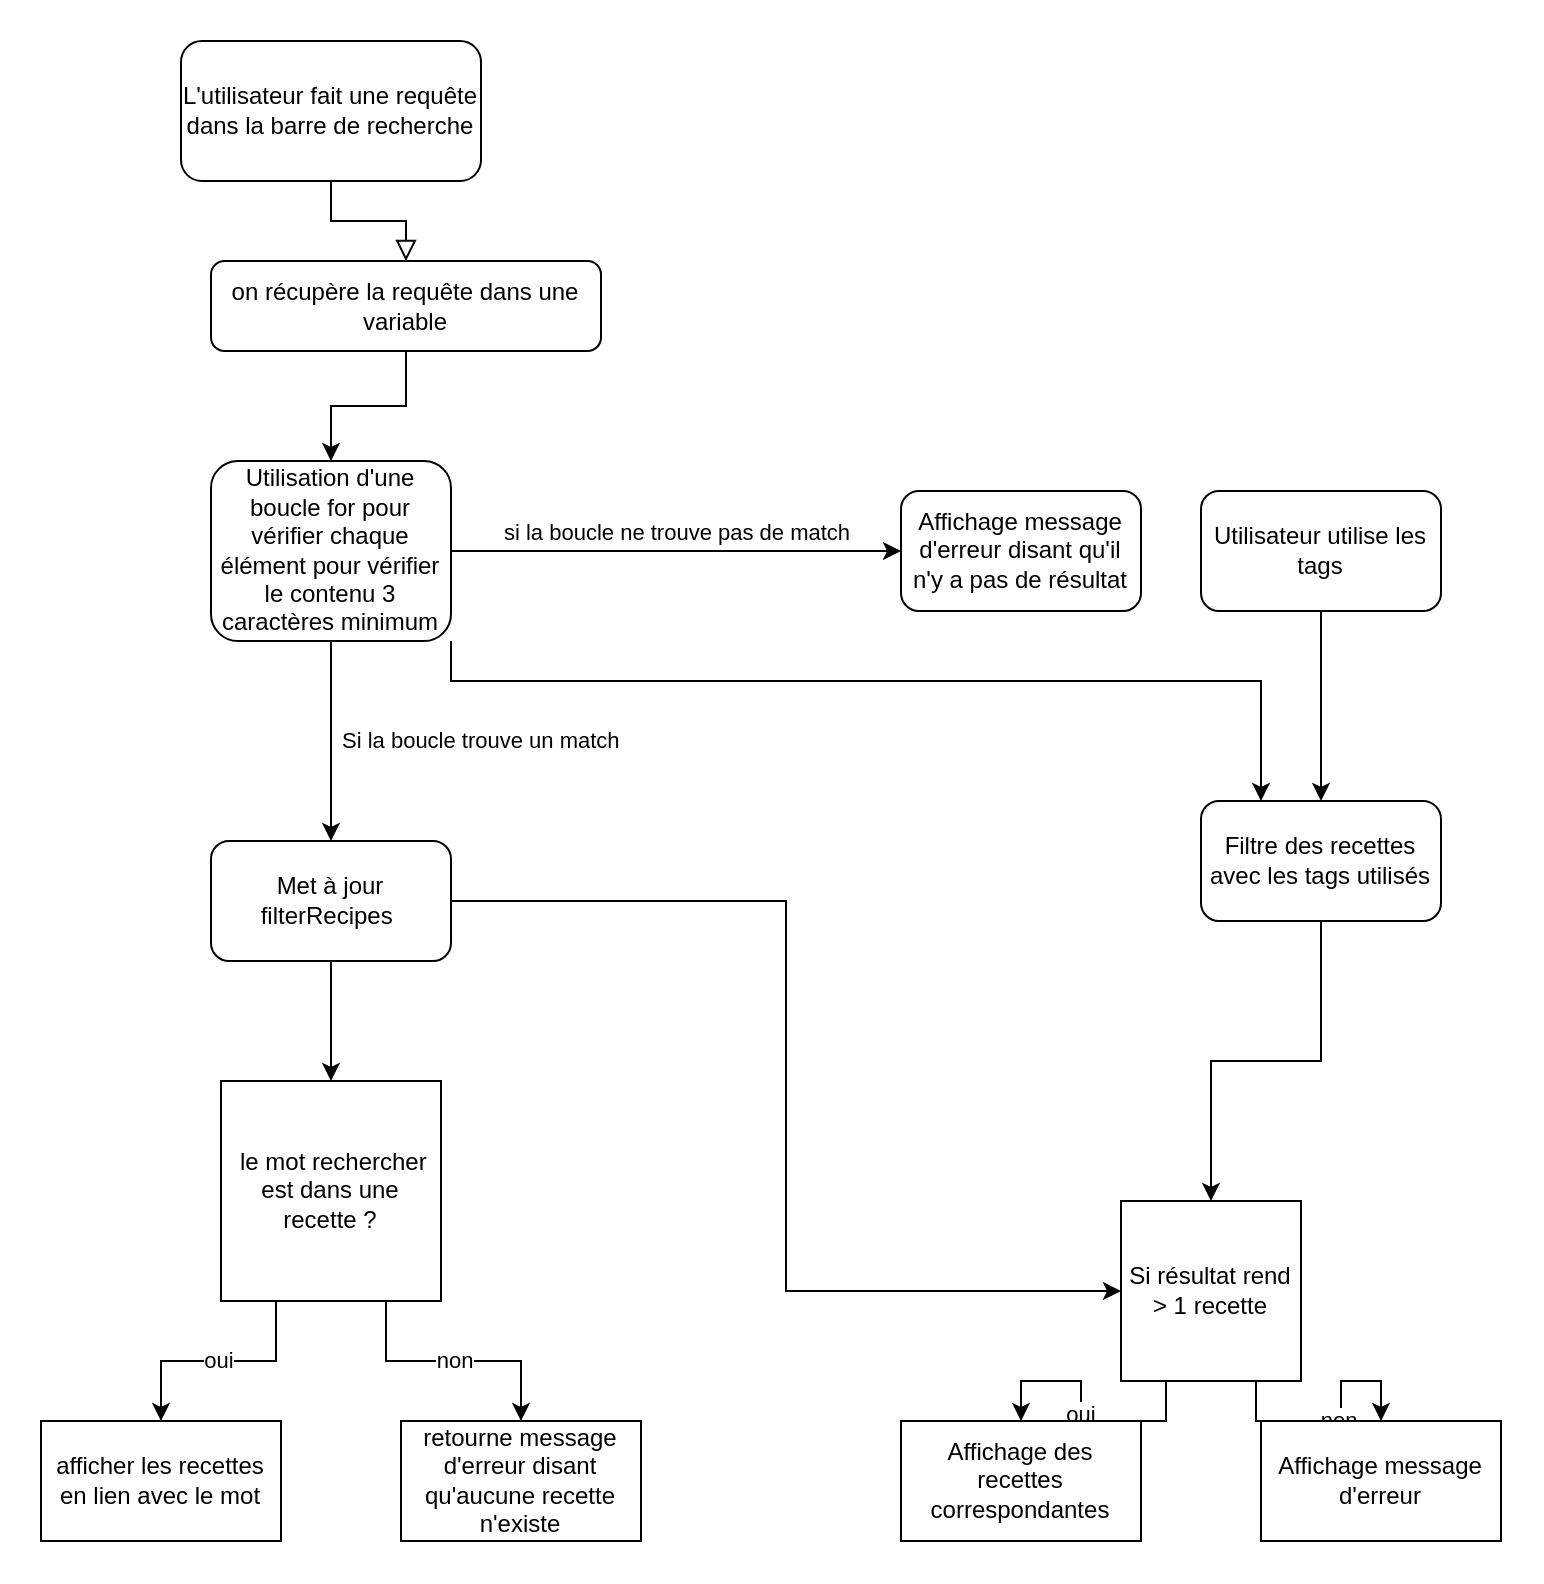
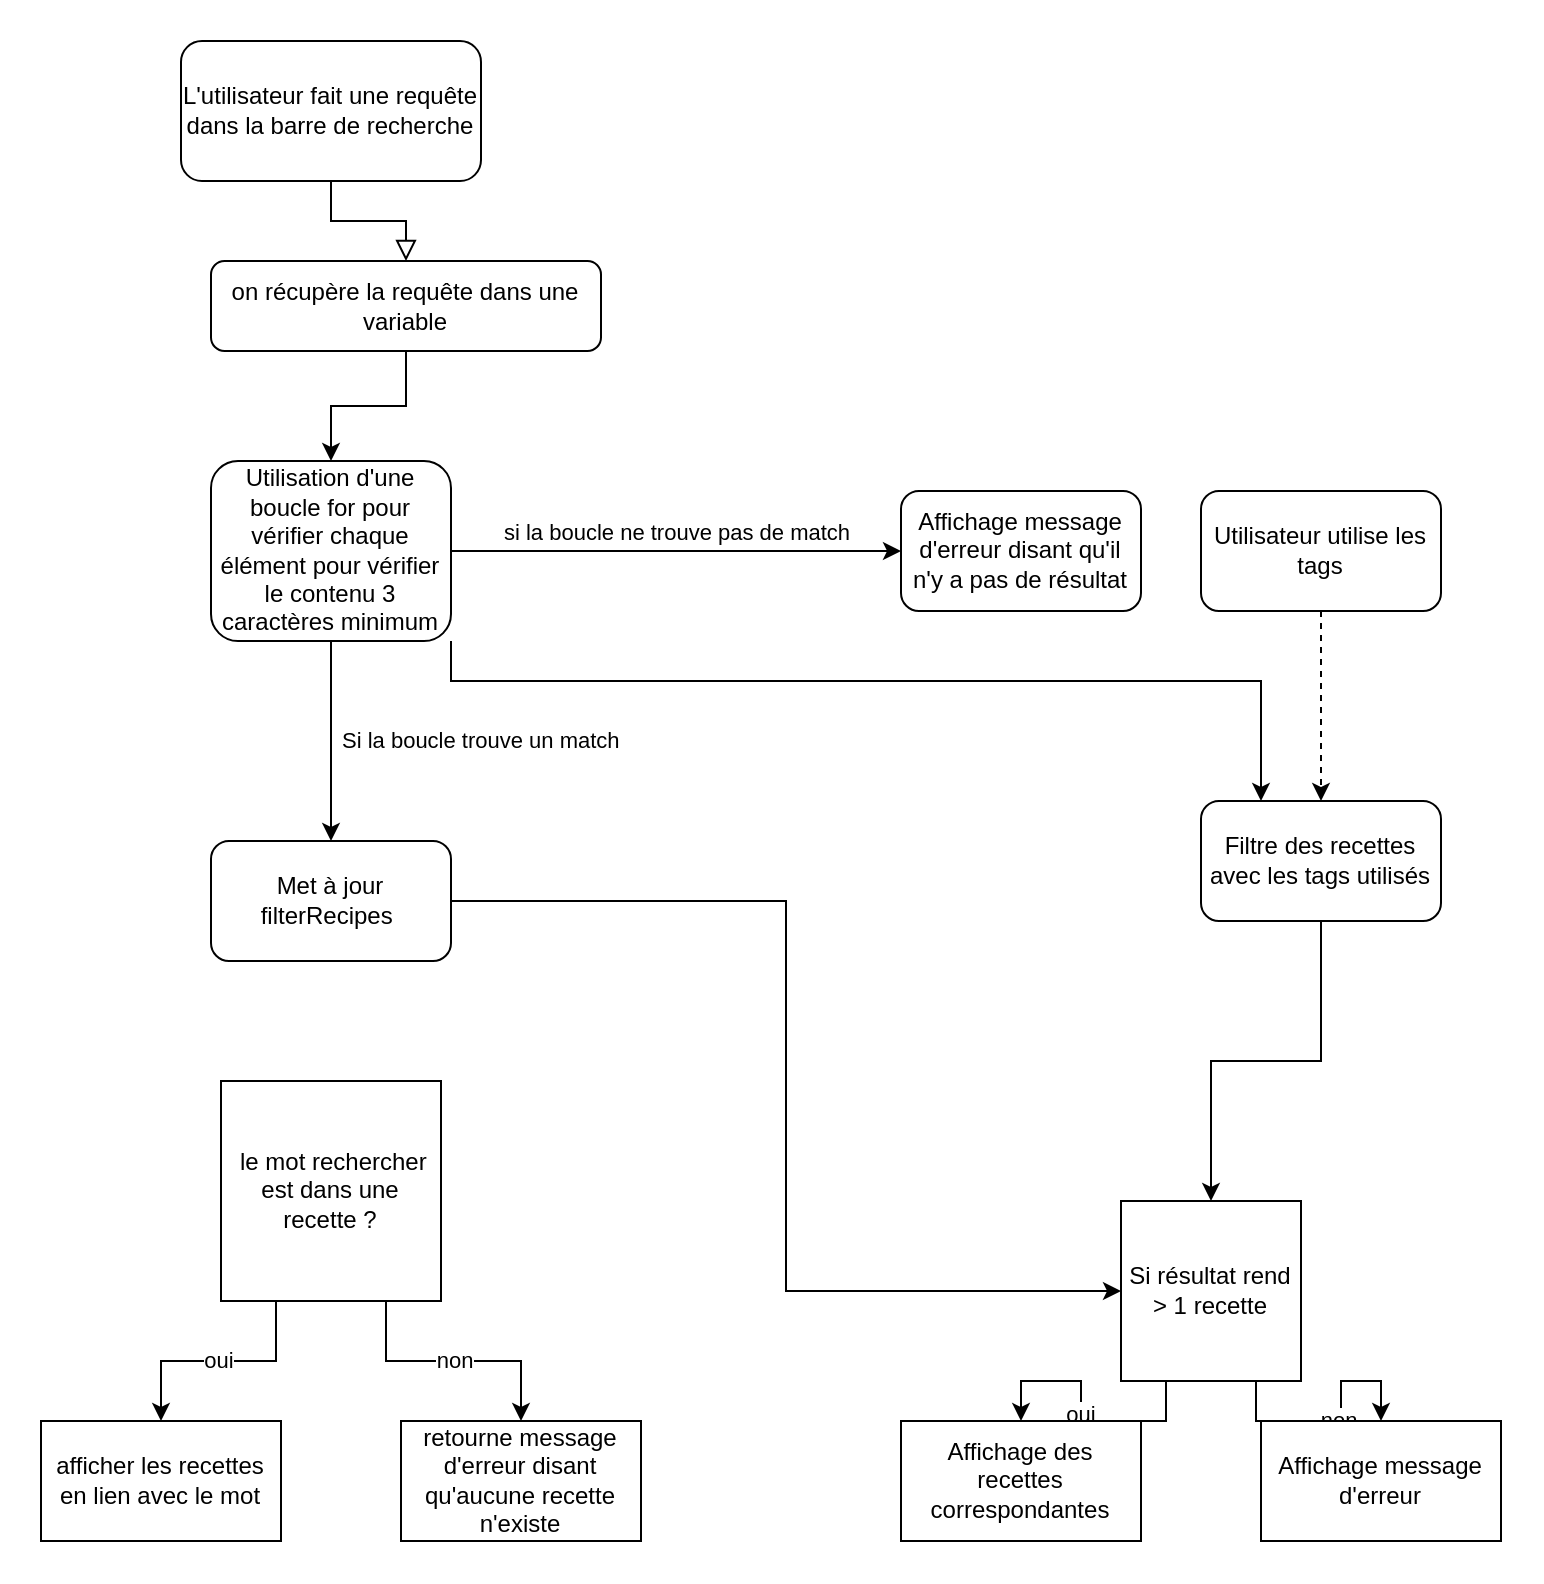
(1321, 701) -> (1321, 701)
(331, 1014) -> none
